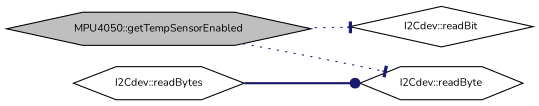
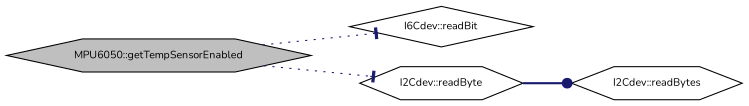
(441, 27) -> (441, 27)
(159, 29) -> (159, 55)
(298, 83) -> (543, 83)
